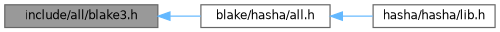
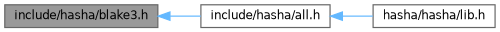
(81, 16) -> (81, 16)
(265, 16) -> (265, 16)
